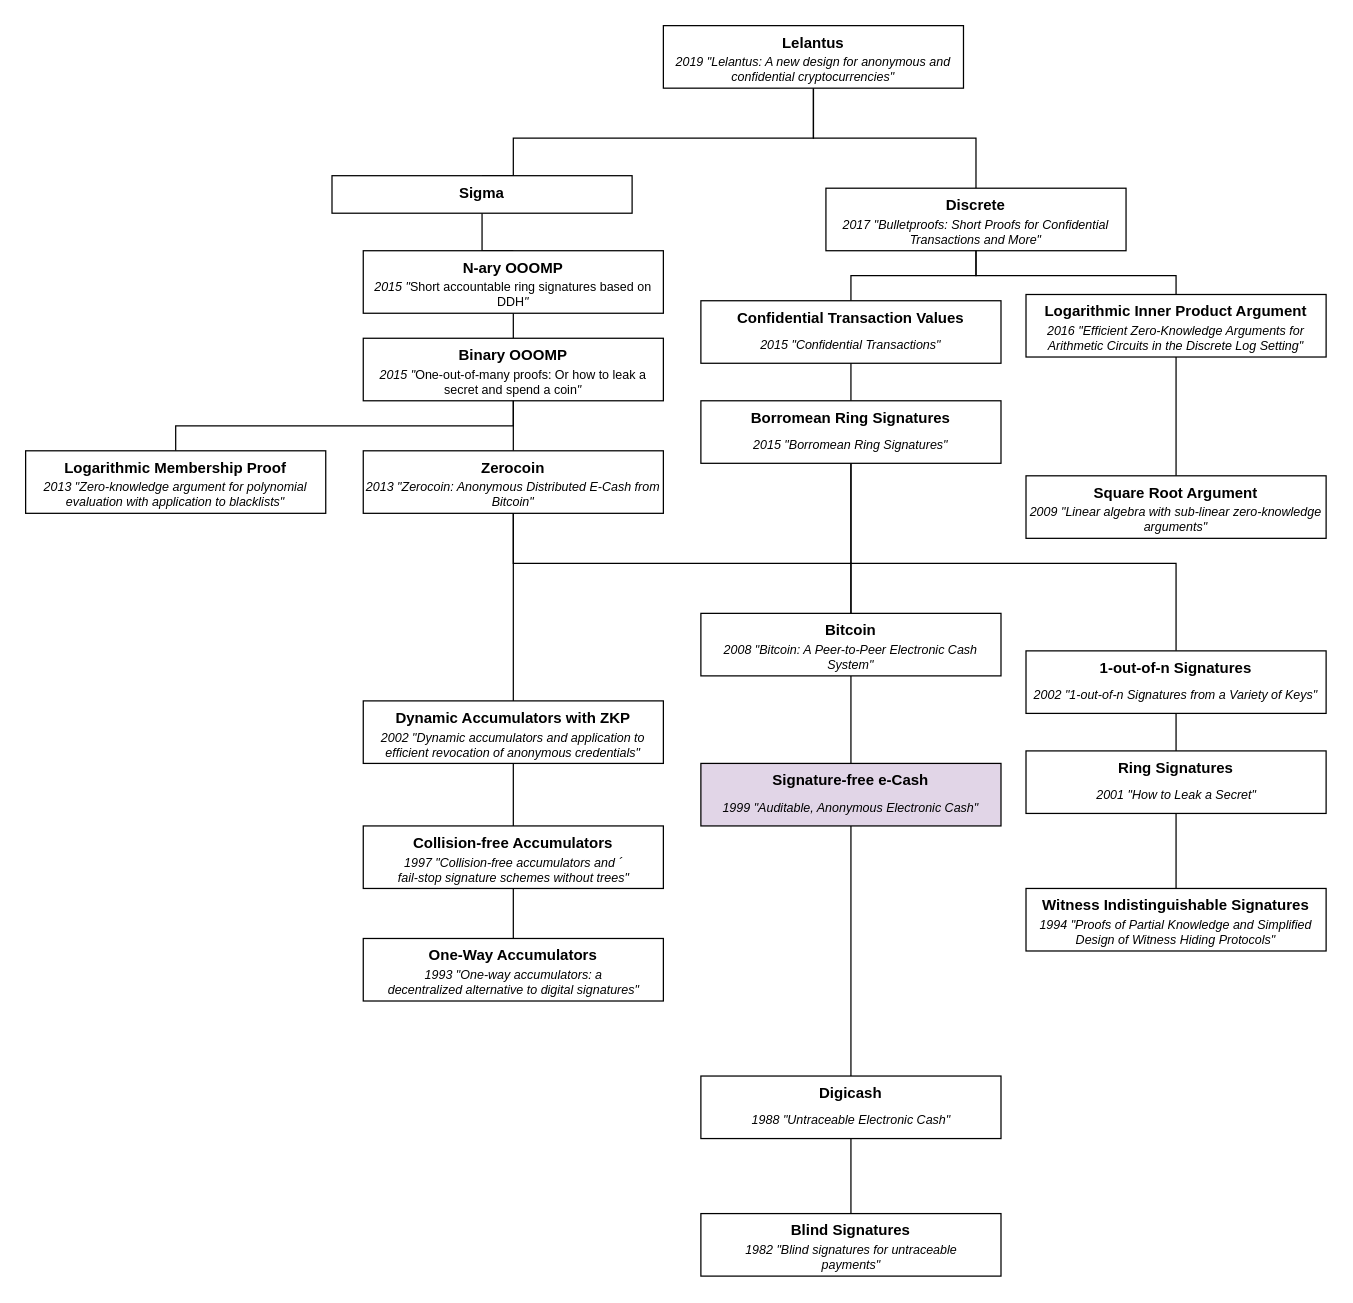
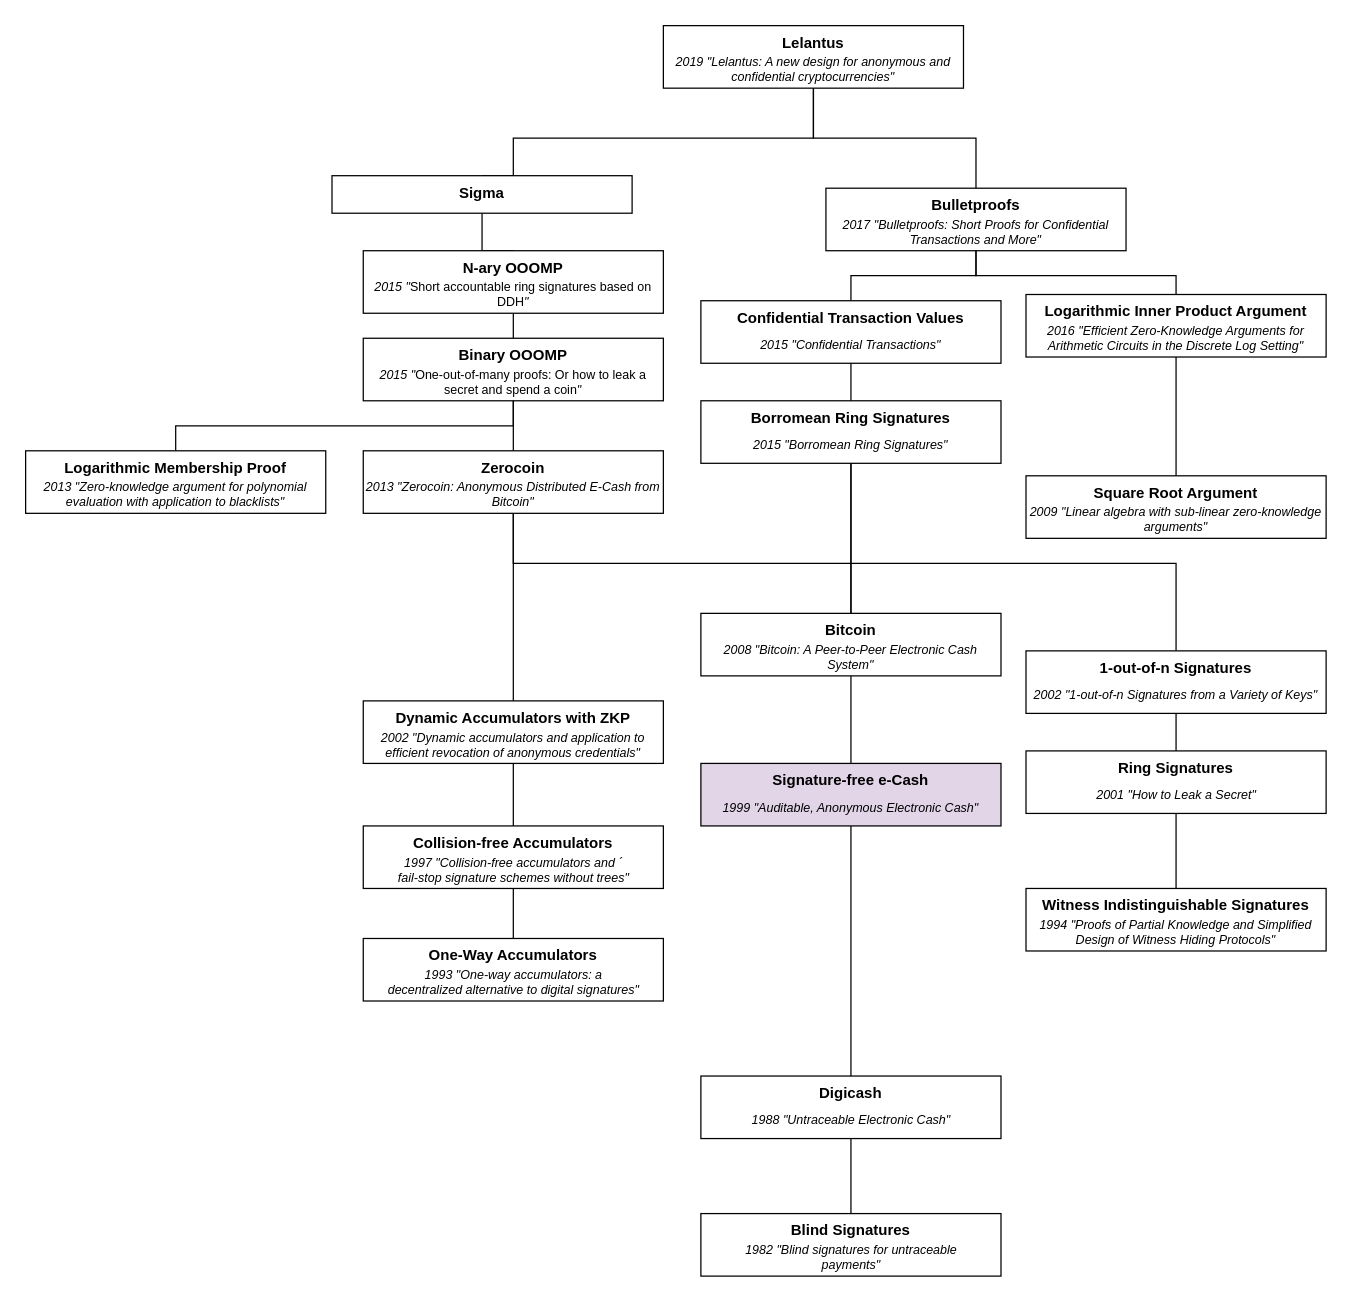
(976, 206) -> (976, 206)
